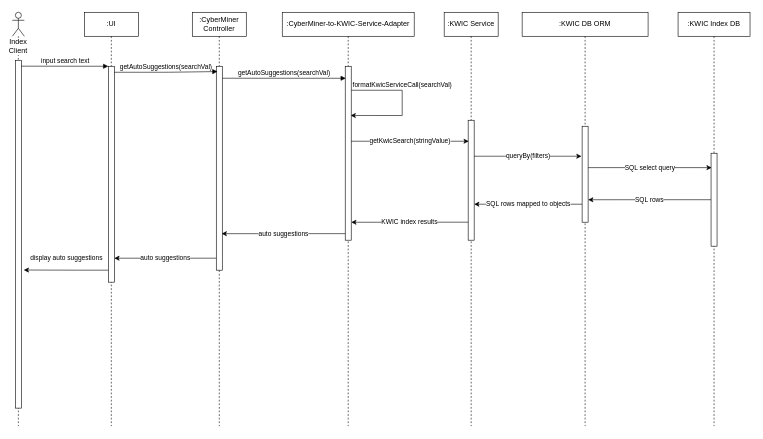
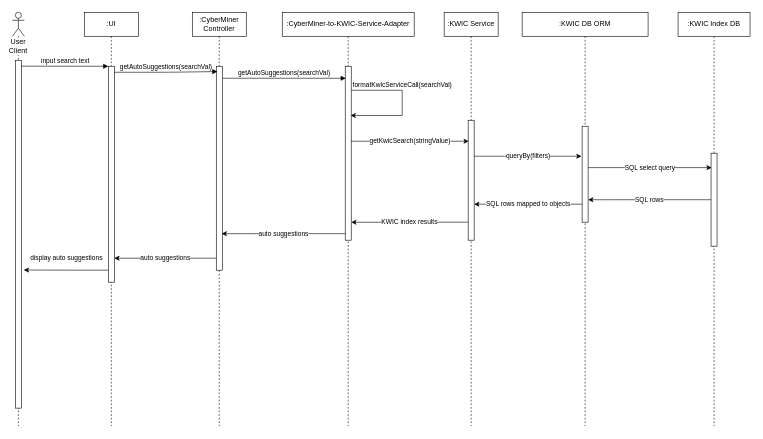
(18, 55) -> (18, 55)
